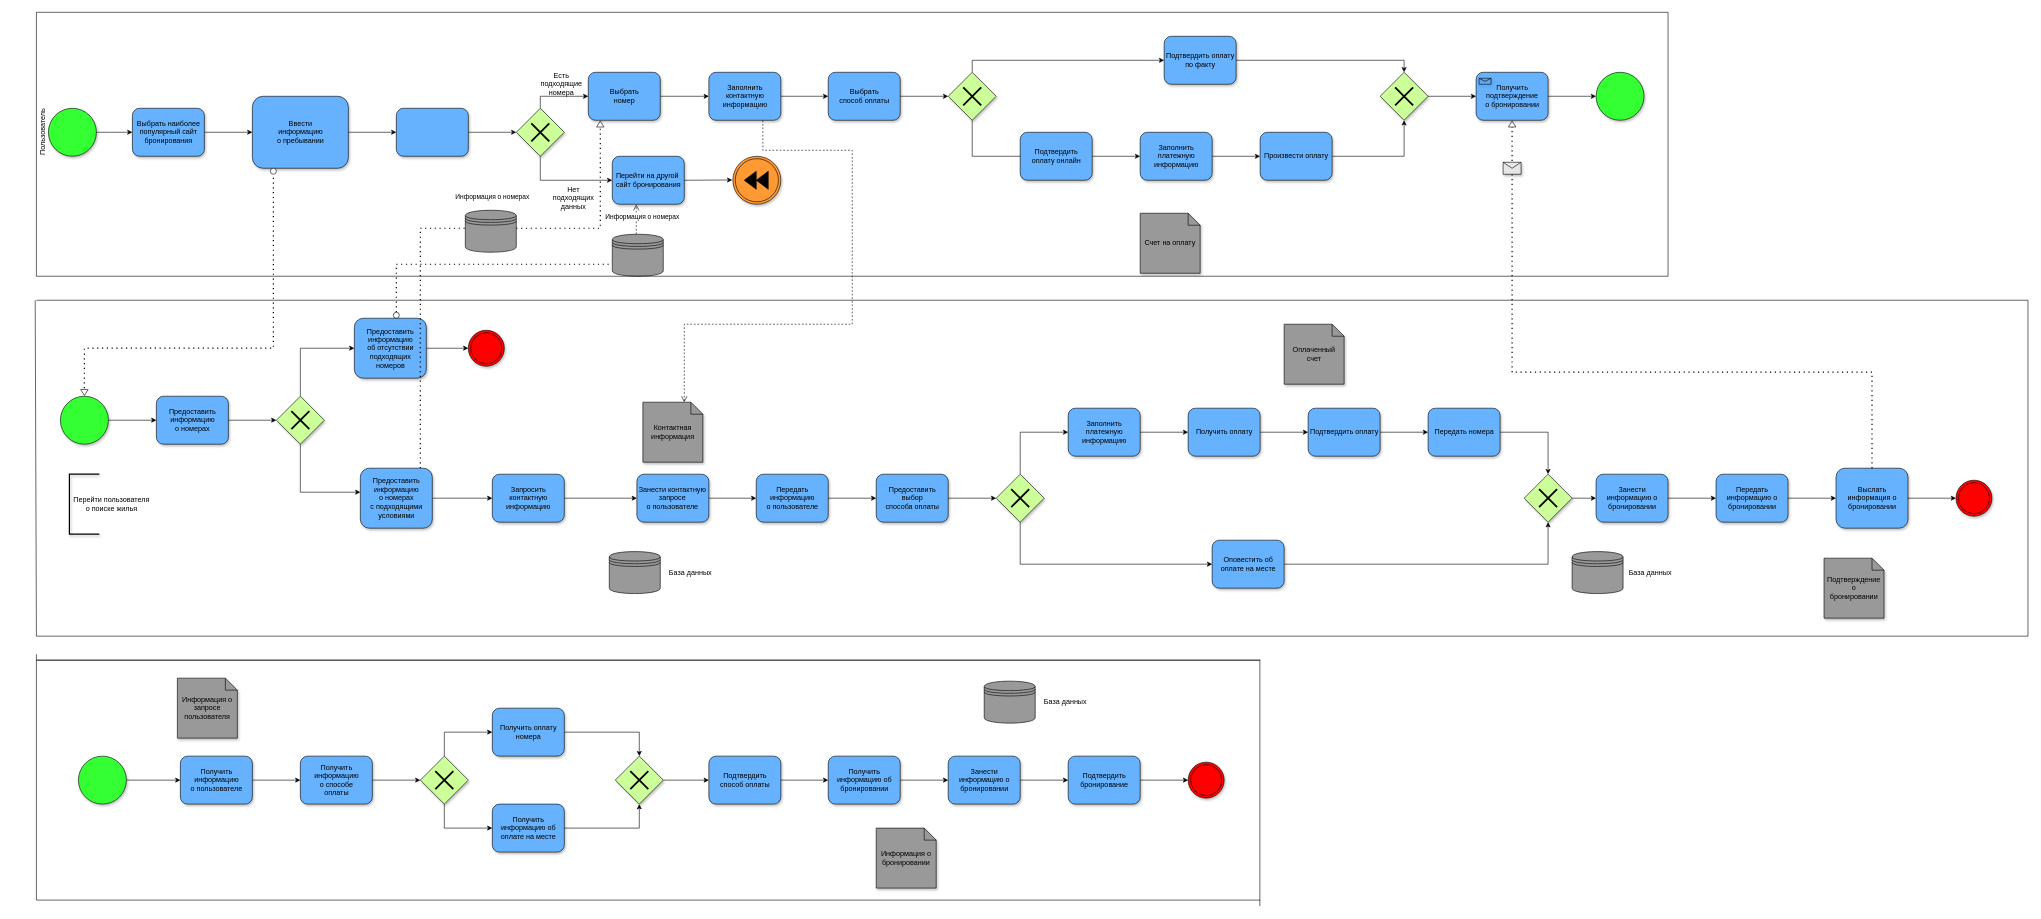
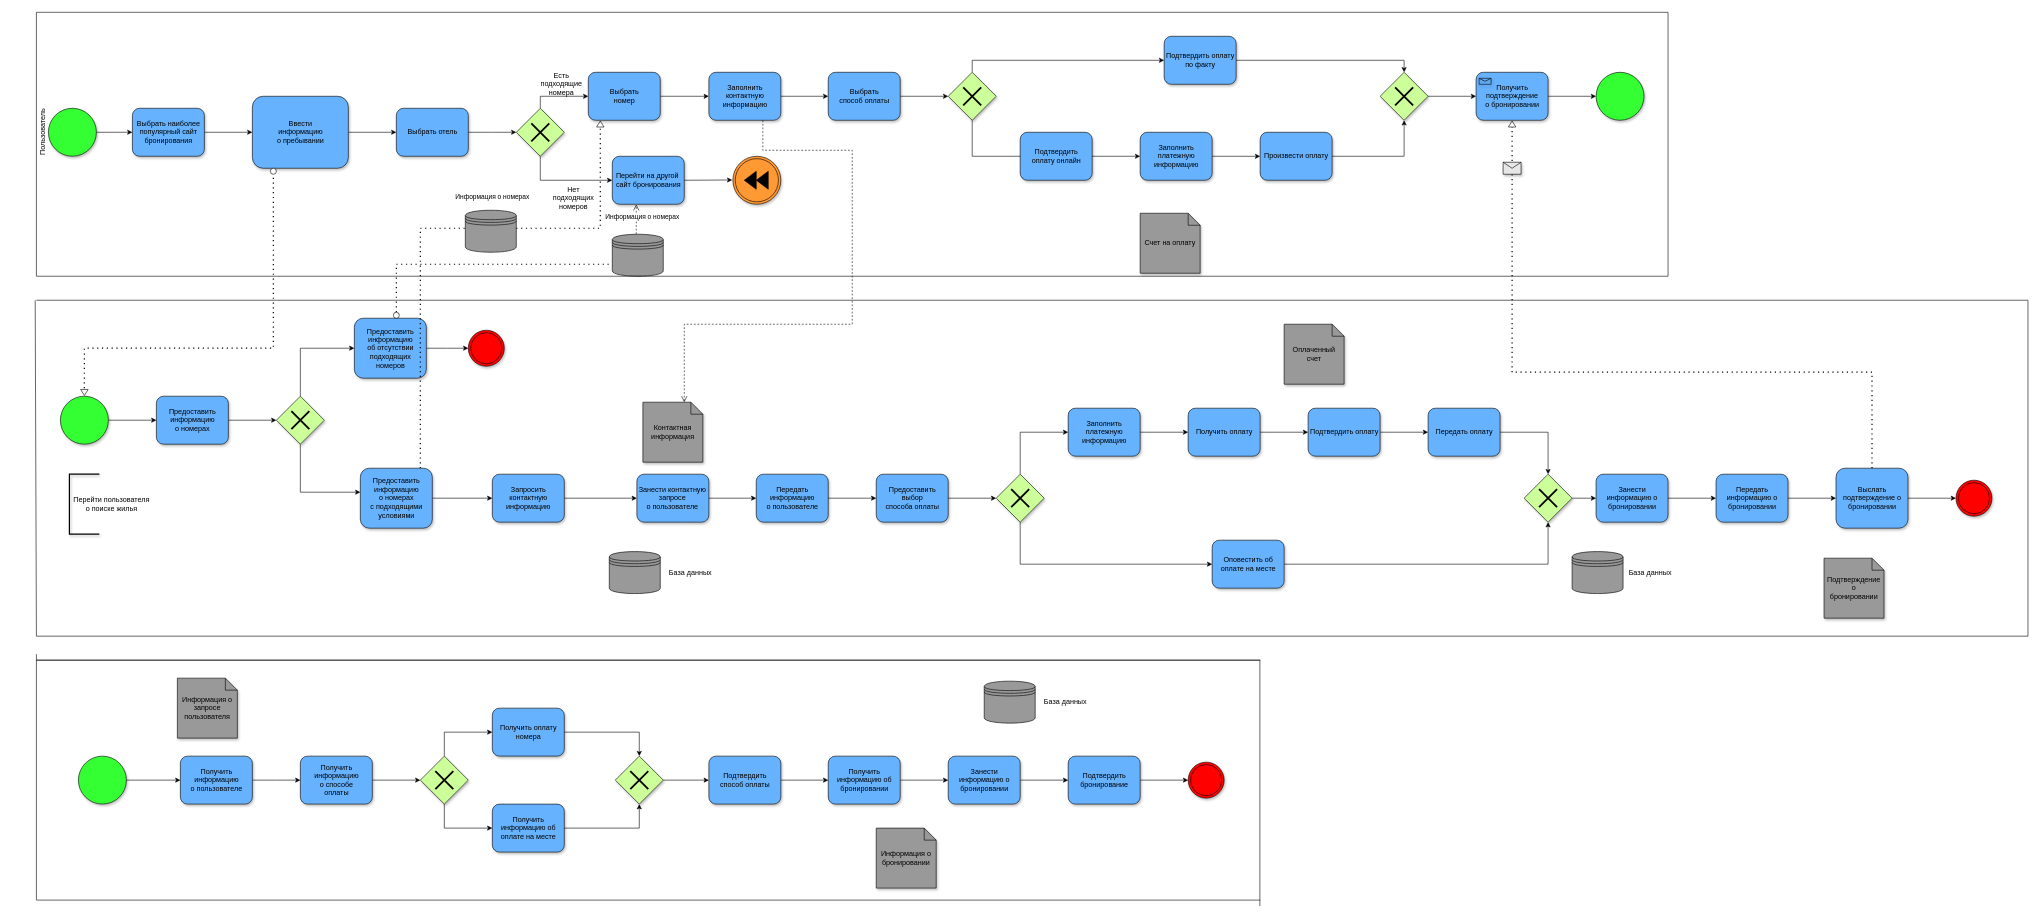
none -> (432, 132)
(574, 198) -> (574, 198)
(1465, 432) -> (1465, 432)
(1873, 498) -> (1873, 498)
